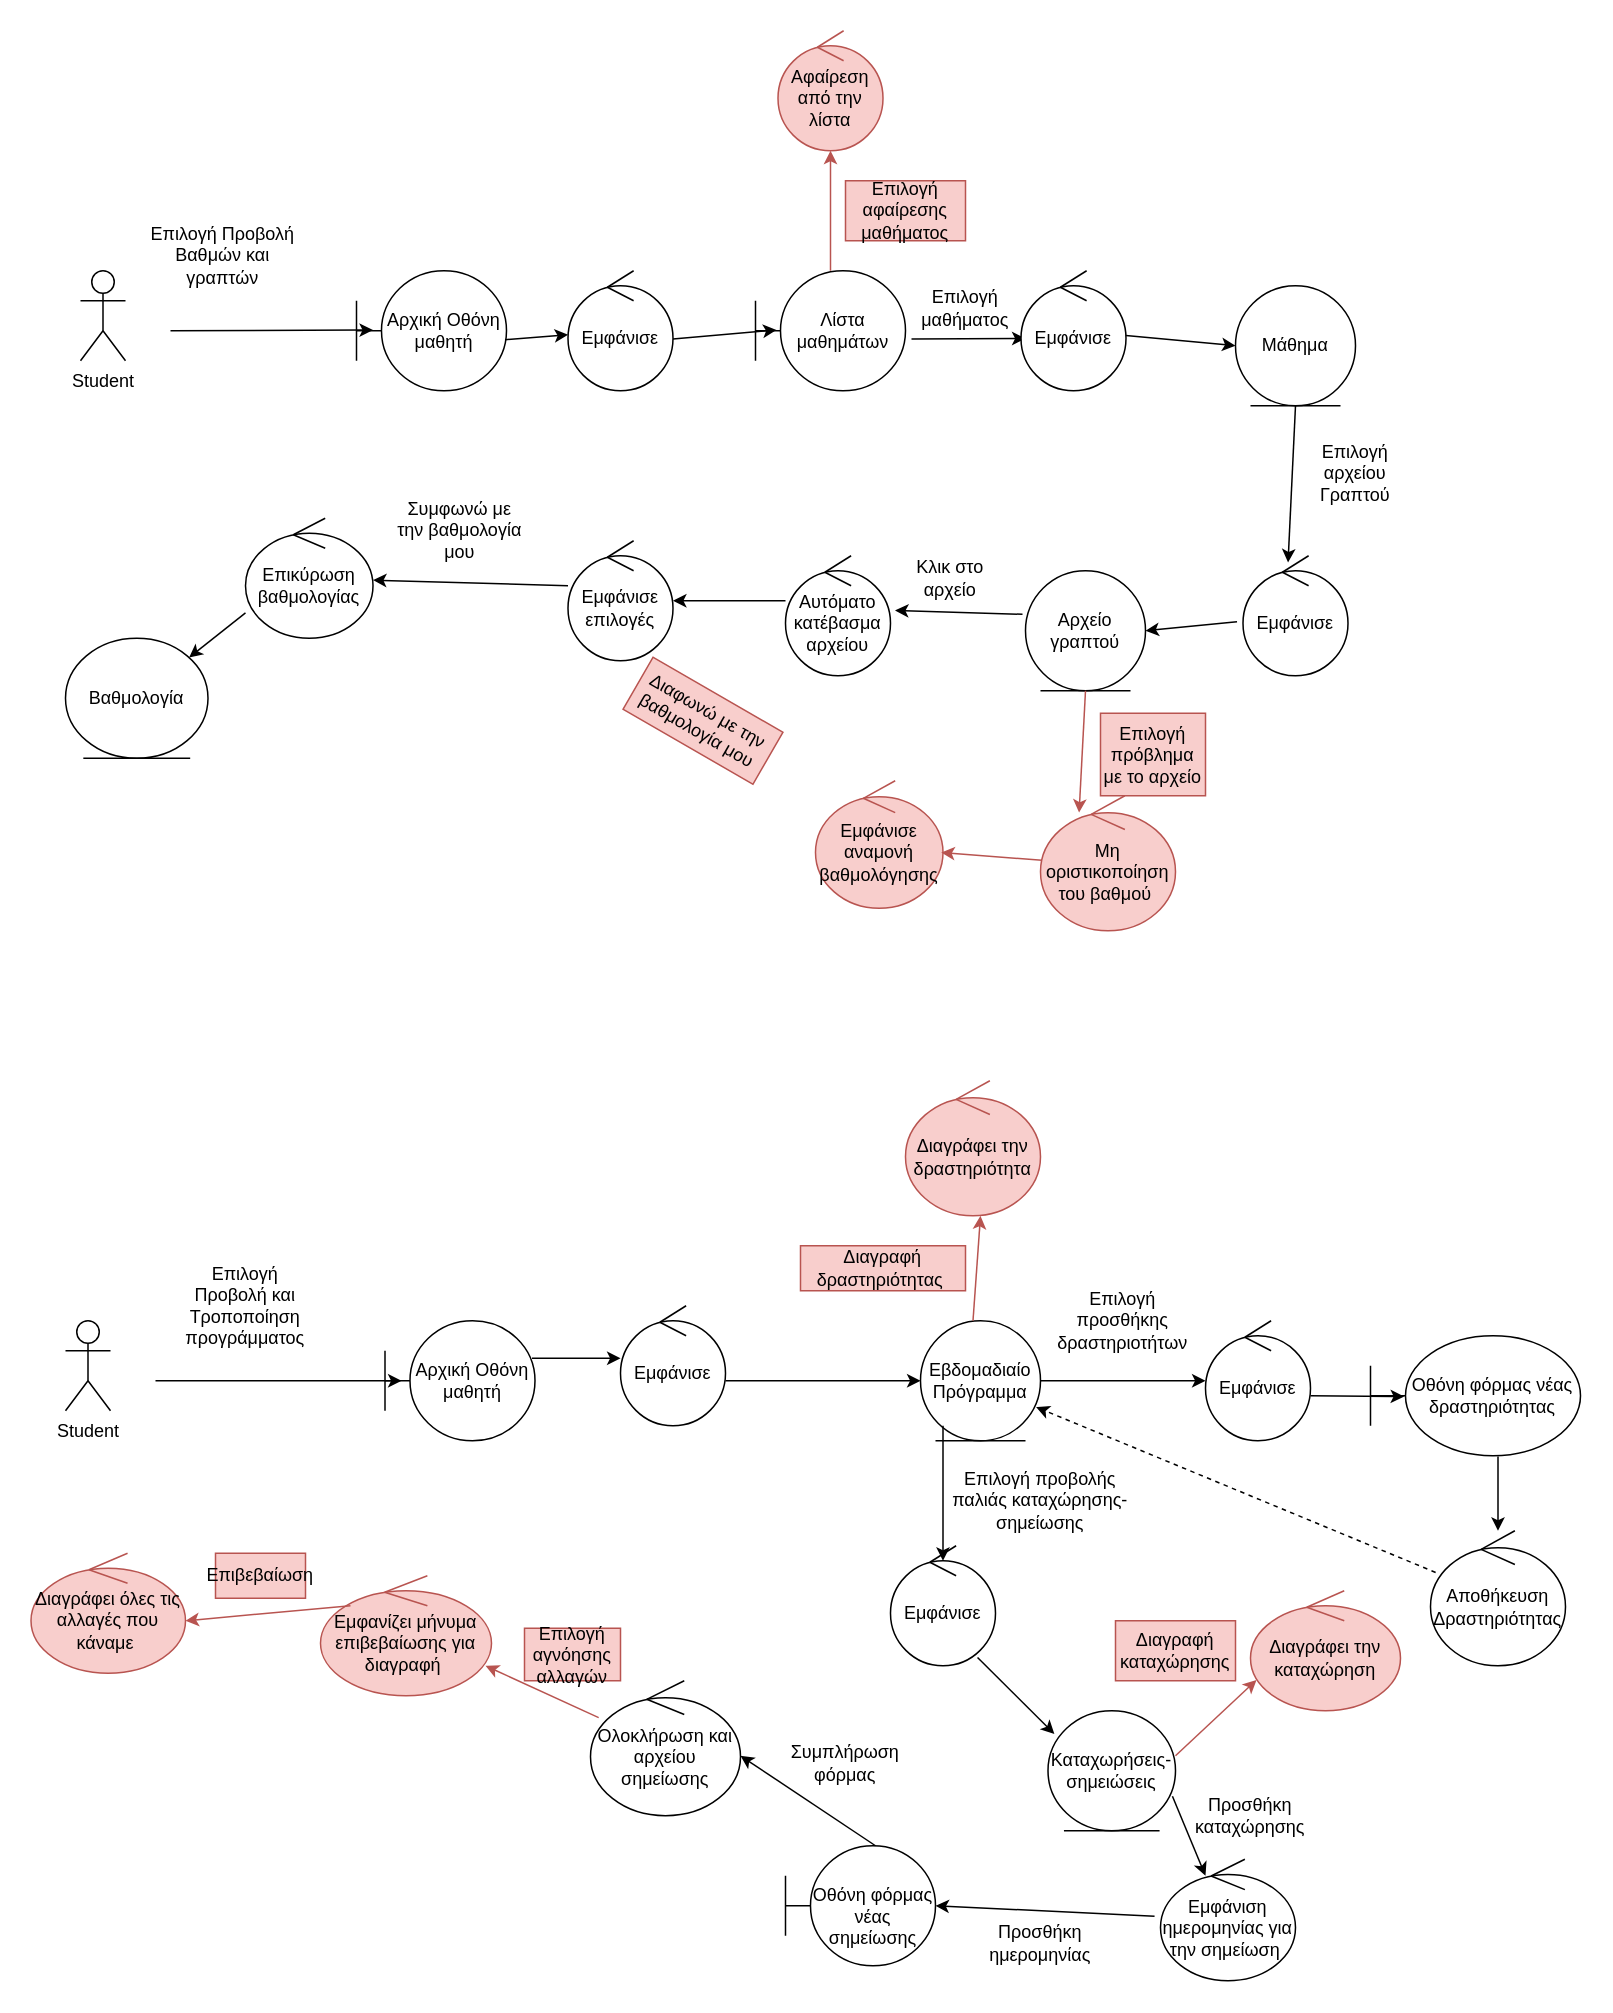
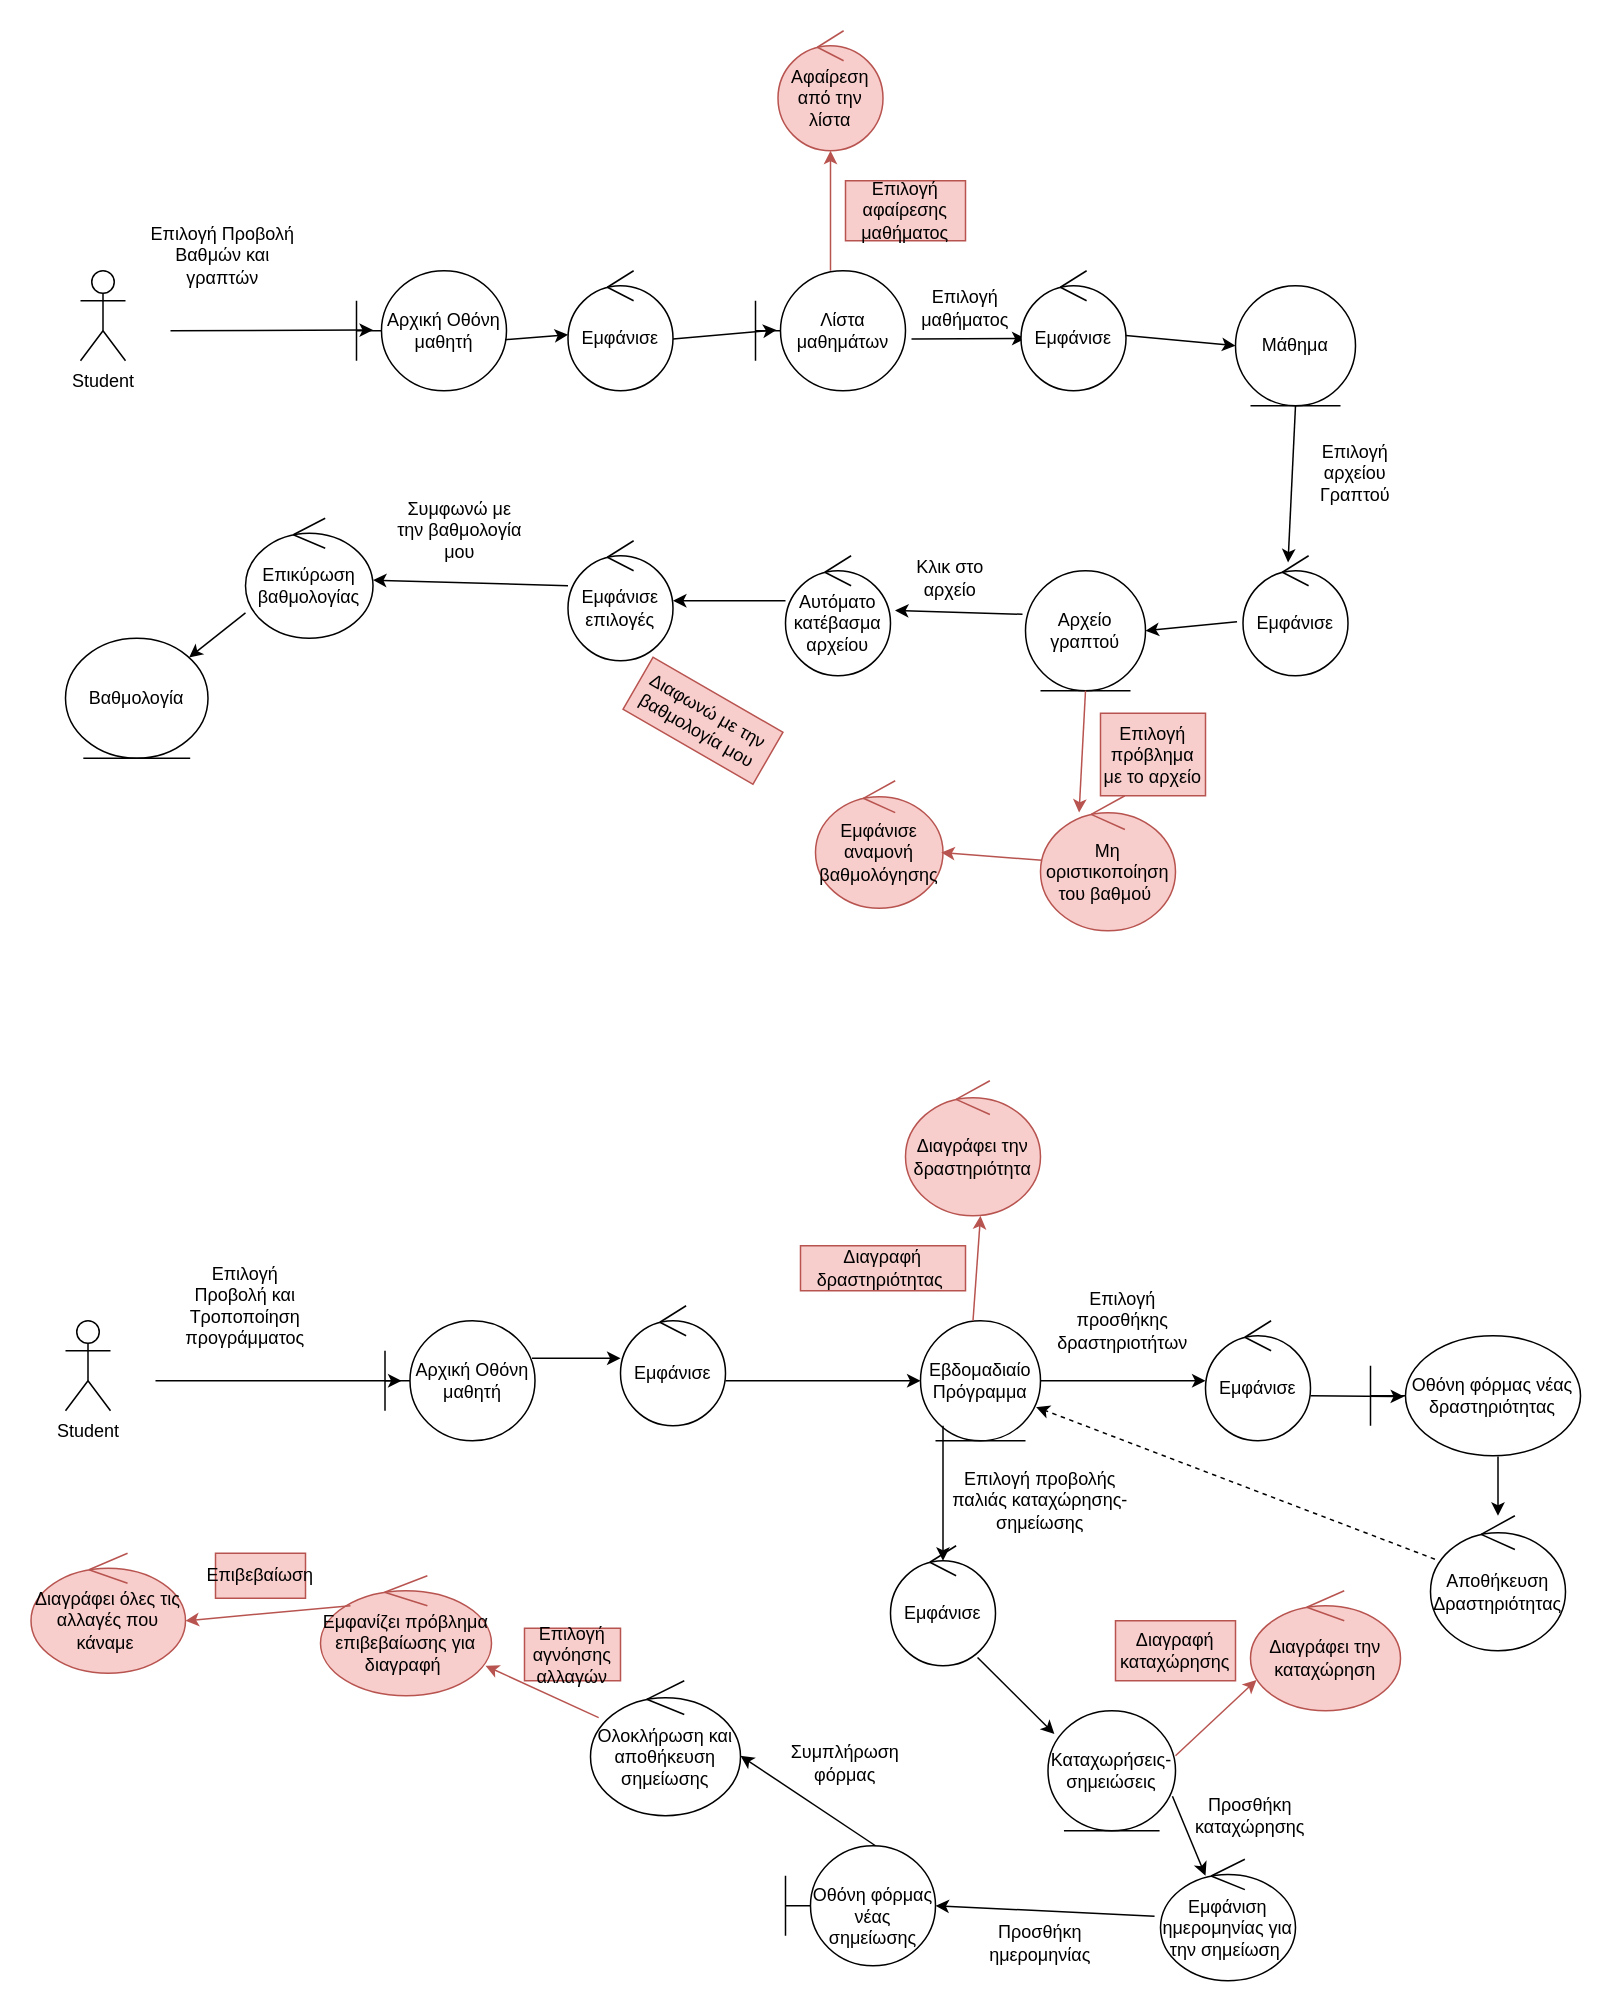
(1498, 1598) -> (1498, 1583)
(406, 1643) -> (406, 1643)
(665, 1757) -> (665, 1757)
